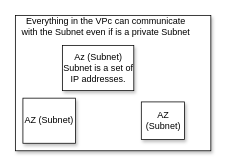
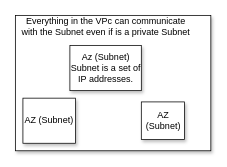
(98, 68) -> (105, 68)
